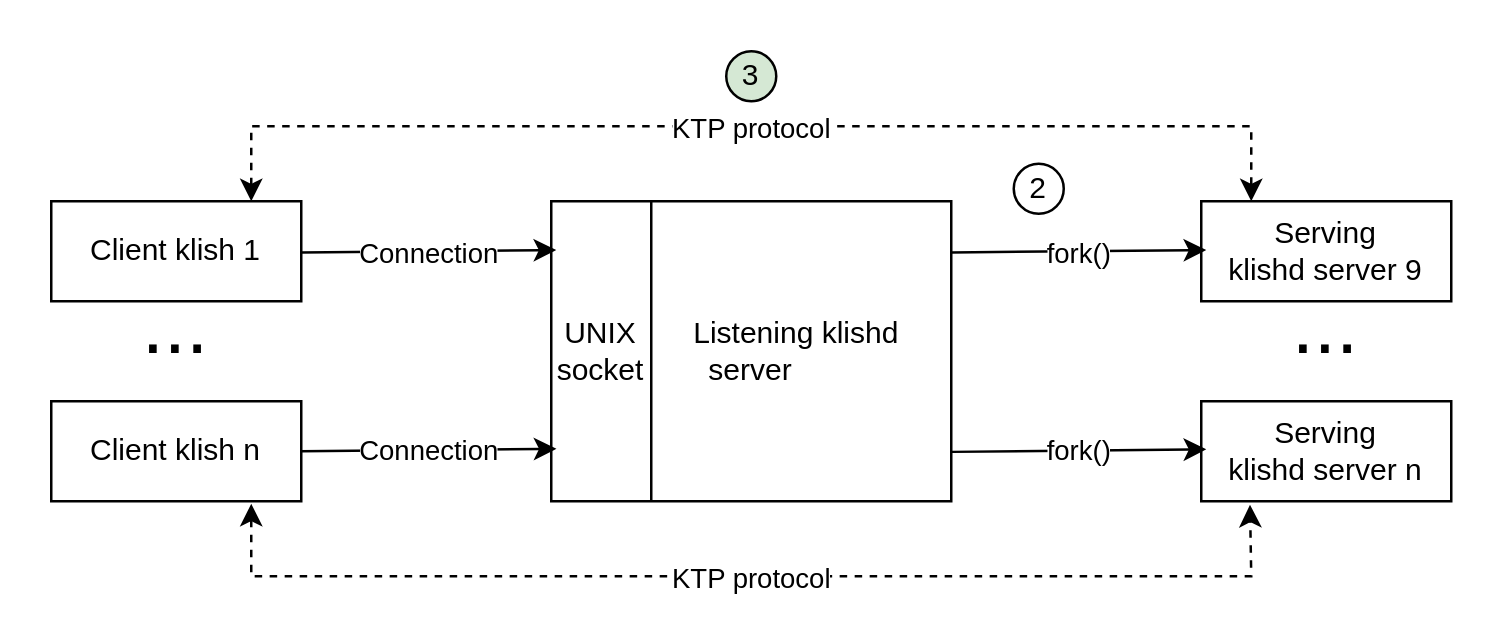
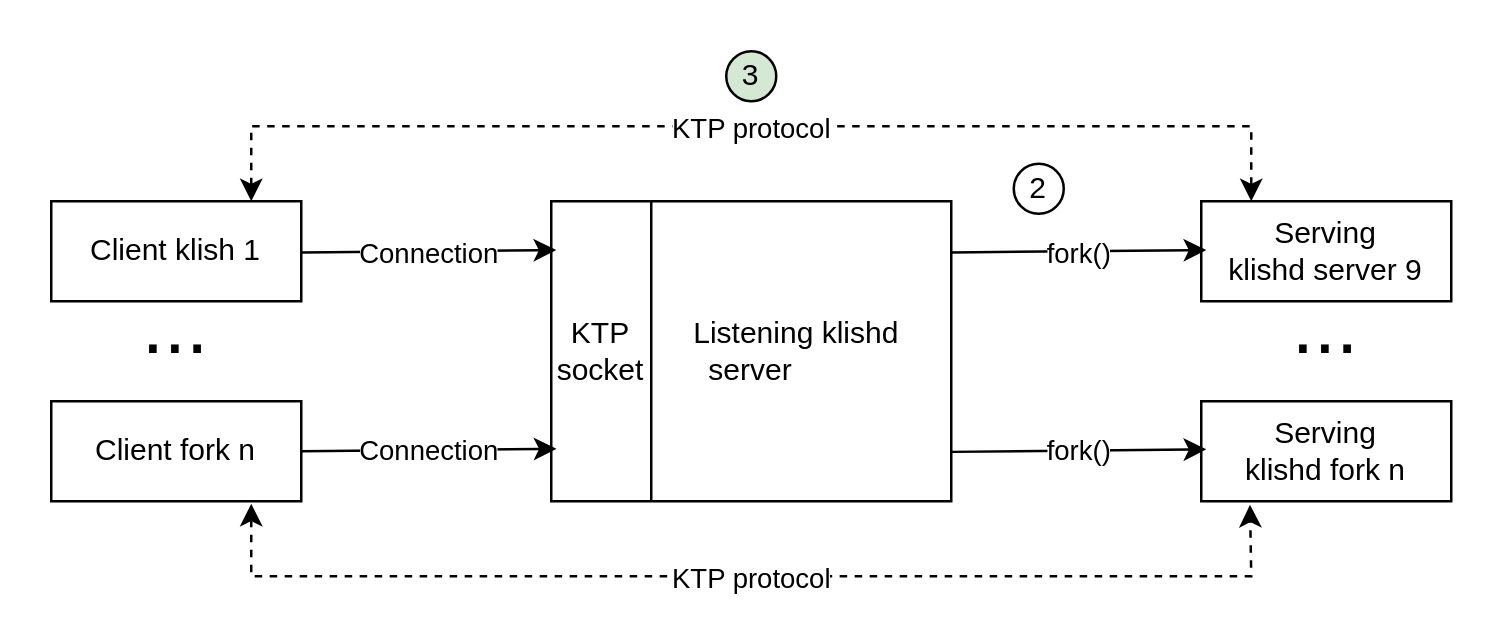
(601, 351) -> (601, 351)
(176, 451) -> (176, 451)
(1326, 451) -> (1326, 451)
